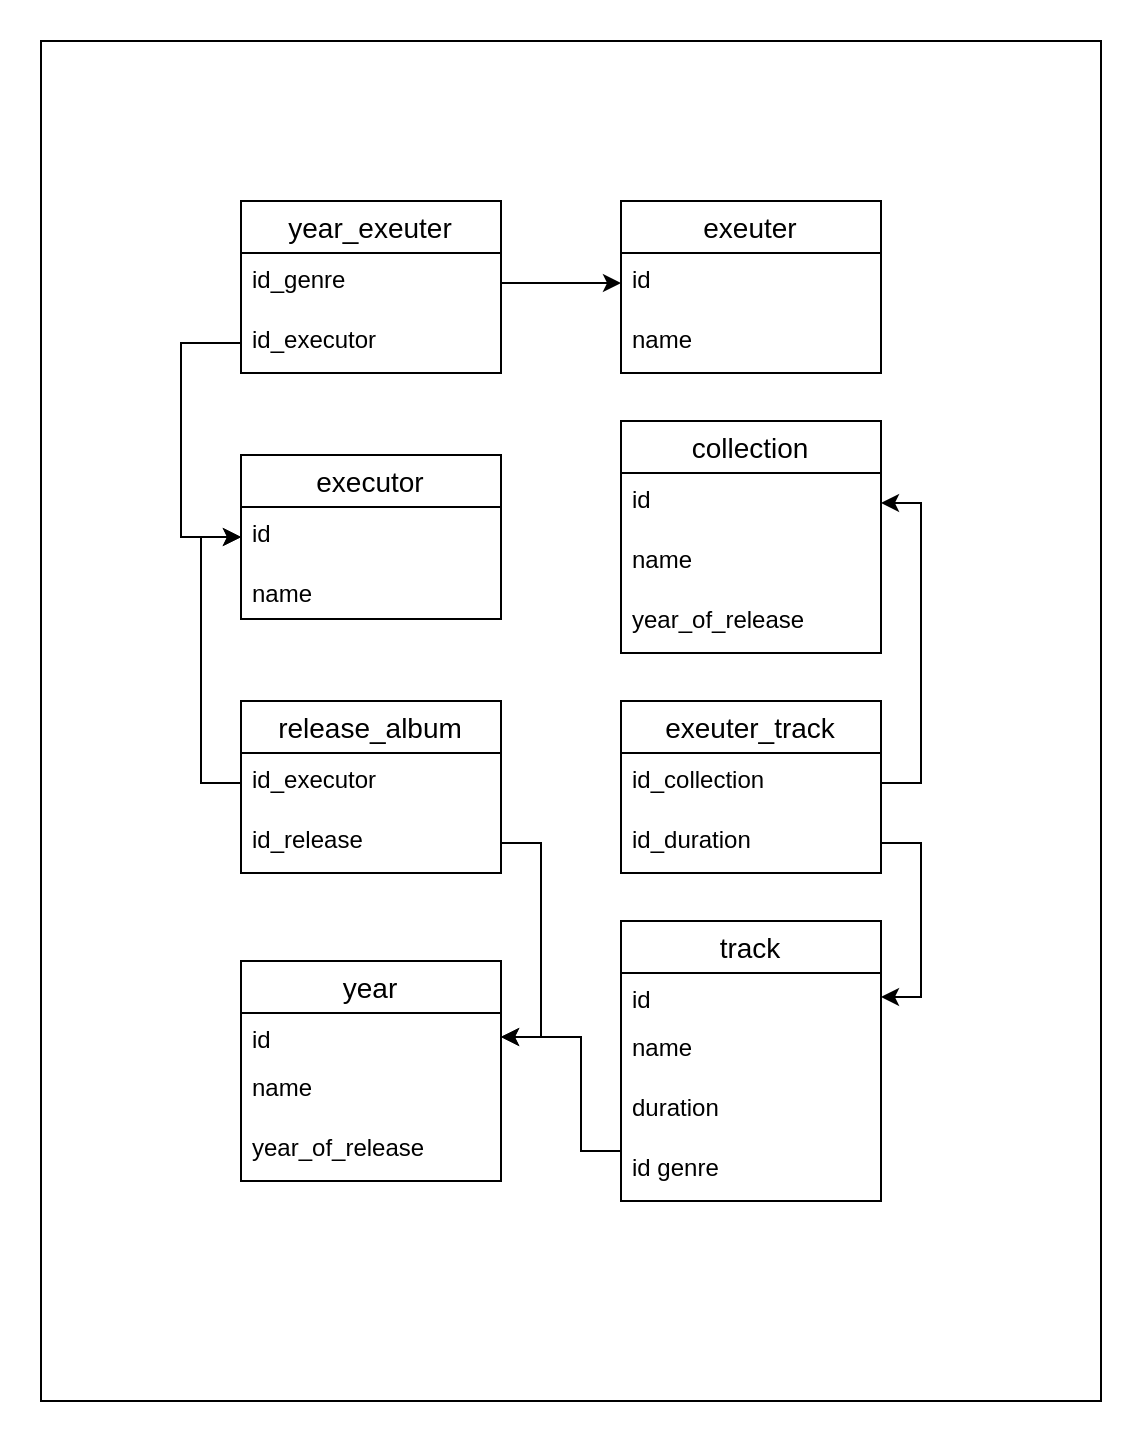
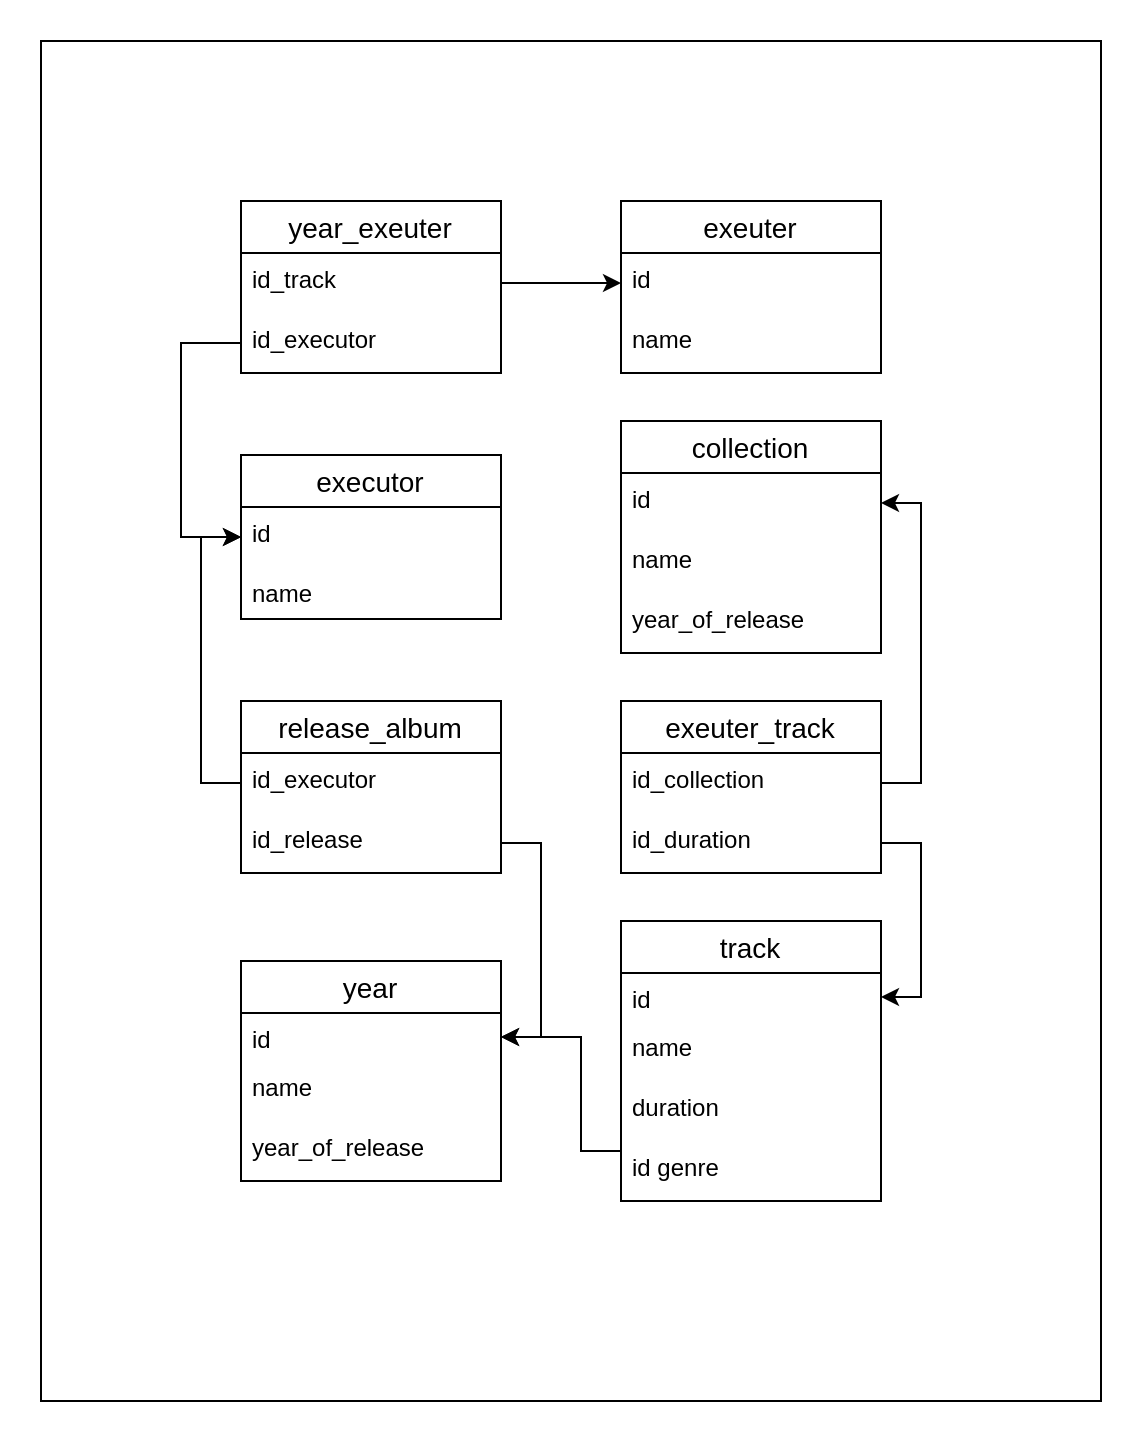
(303, 280) -> (303, 280)
